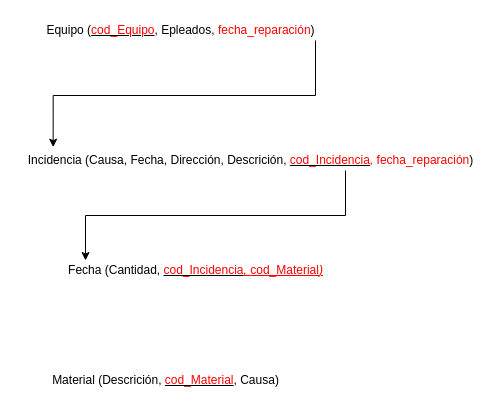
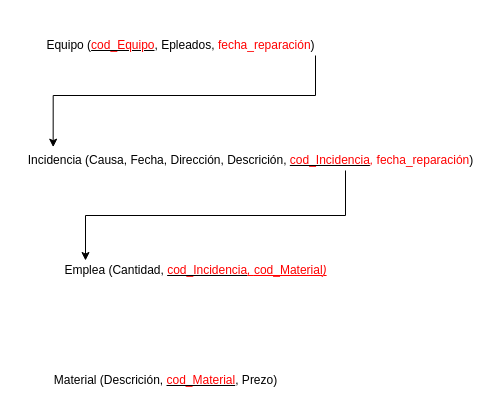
(181, 31) -> (181, 46)
(196, 271) -> (196, 271)
(166, 381) -> (166, 381)
